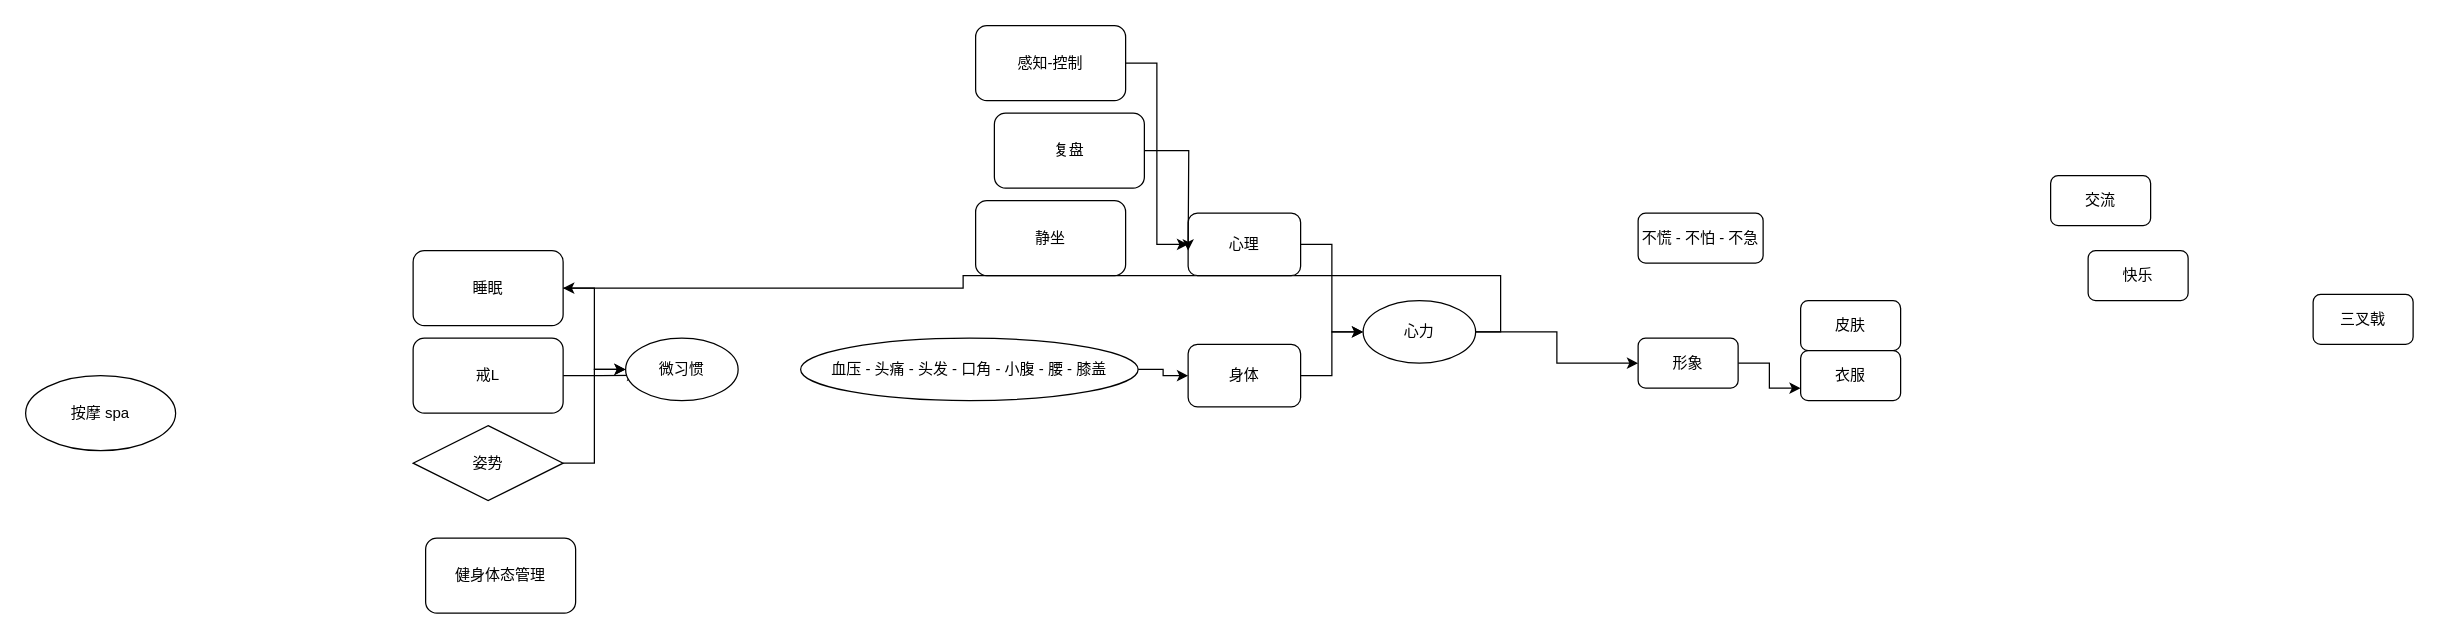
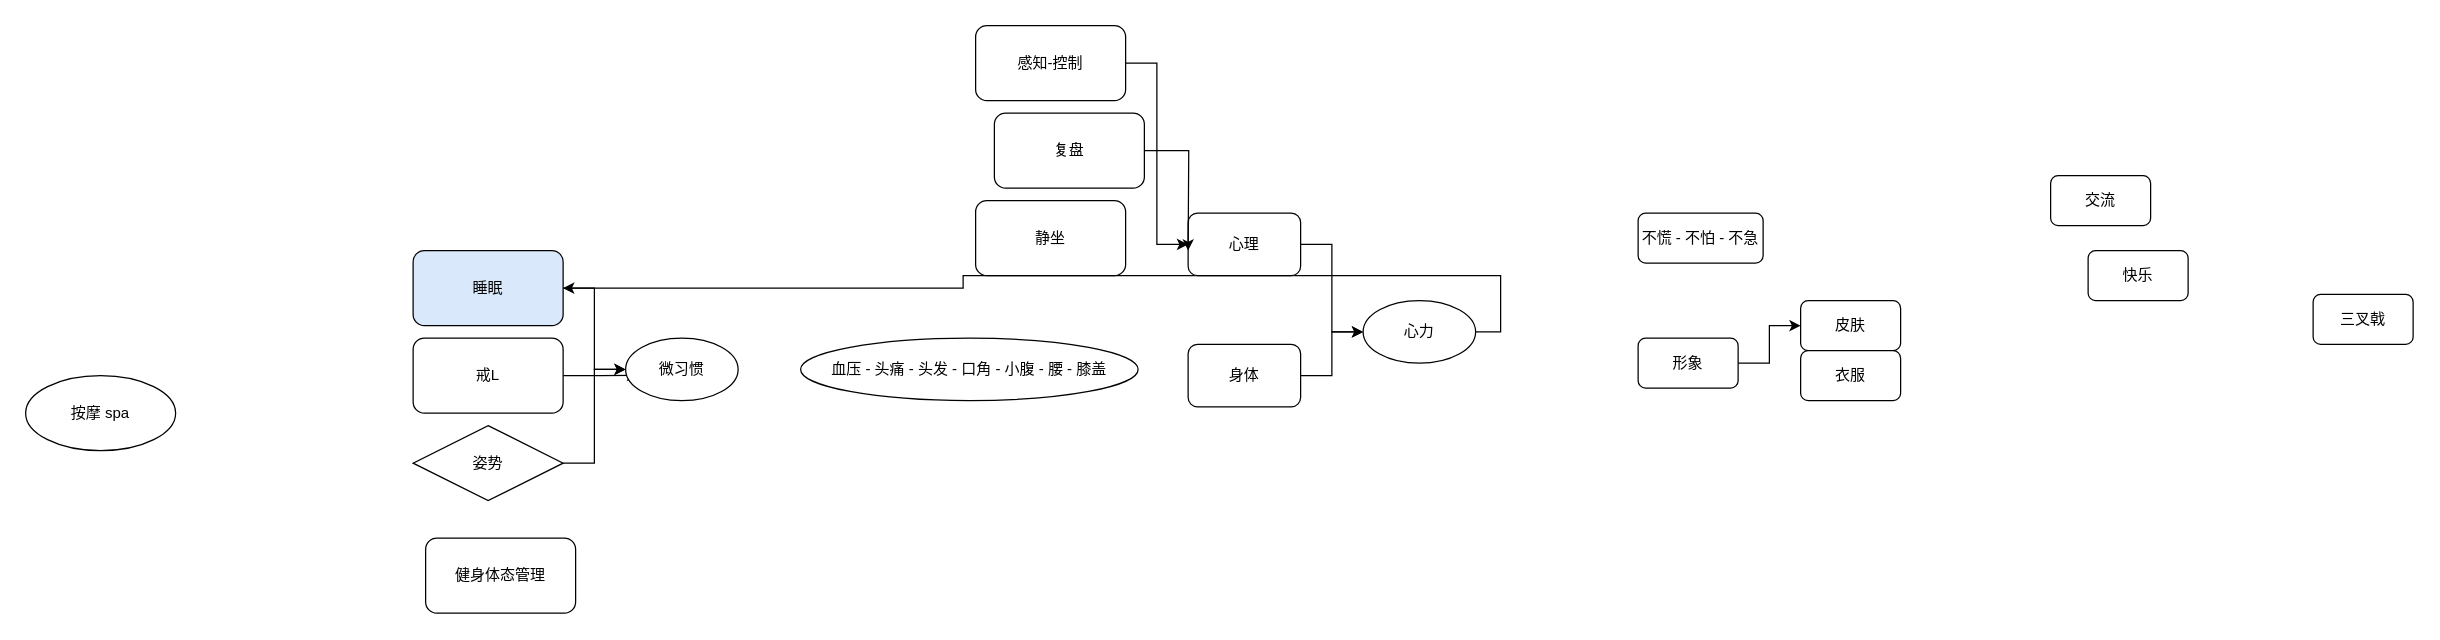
(488, 288) -> (488, 288)
none -> (1769, 332)
(1557, 356) -> none
(1162, 369) -> none
(1769, 388) -> none
